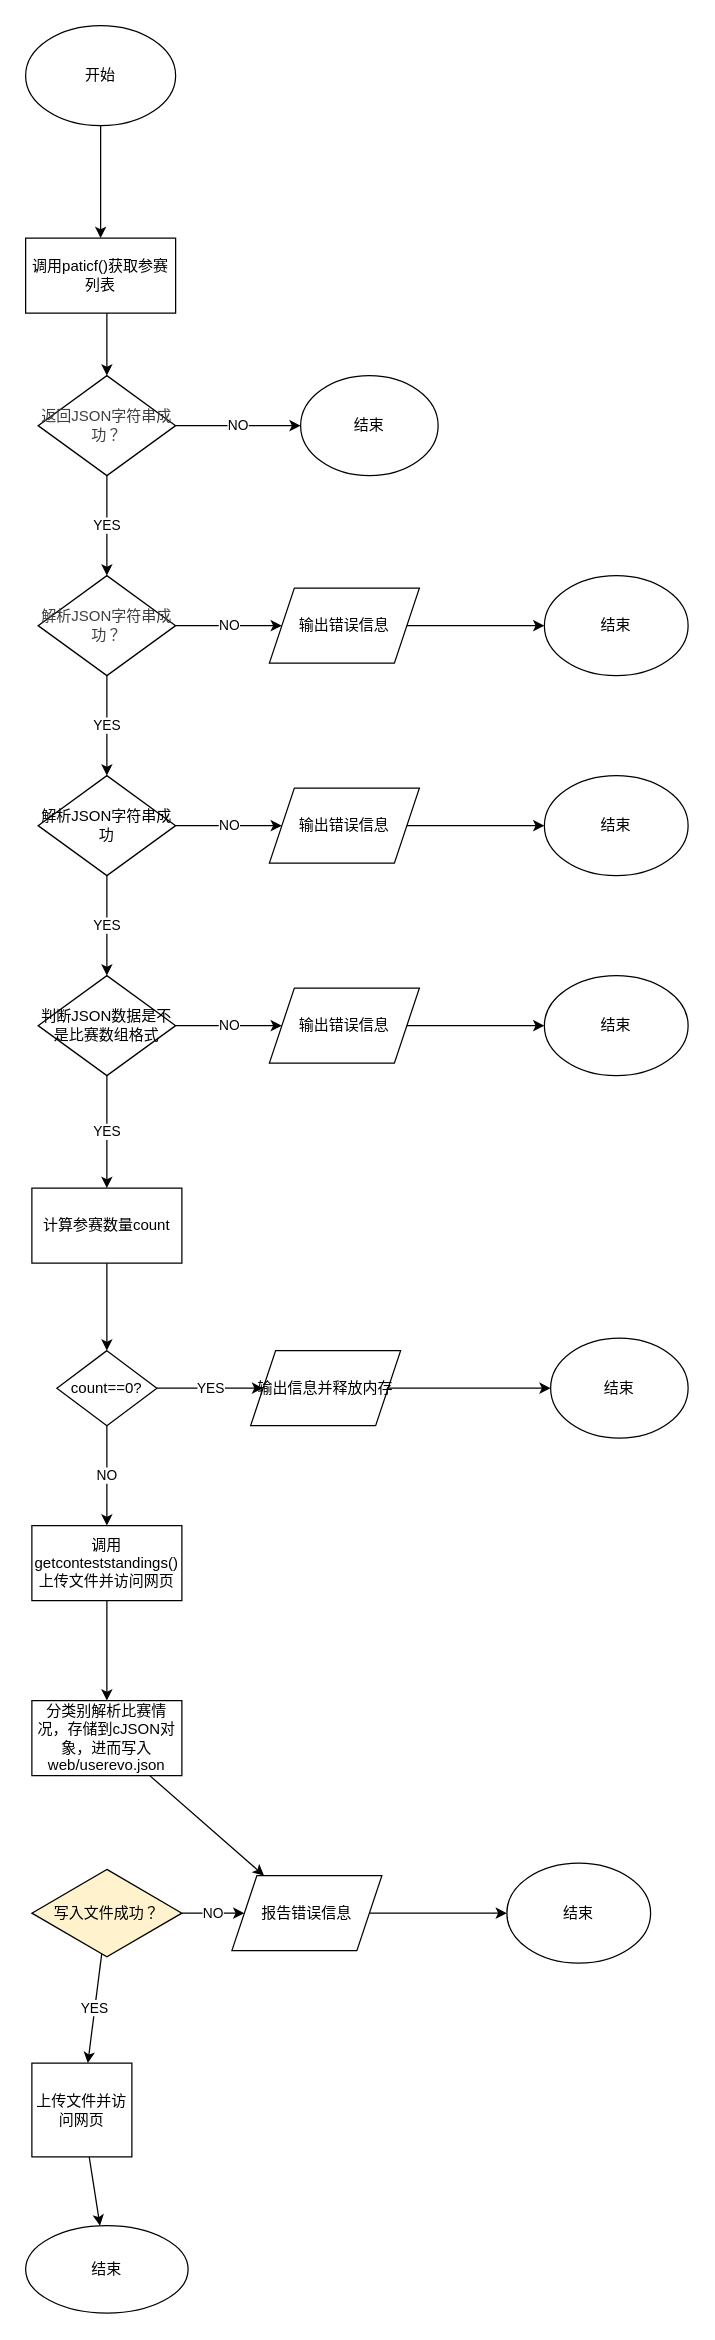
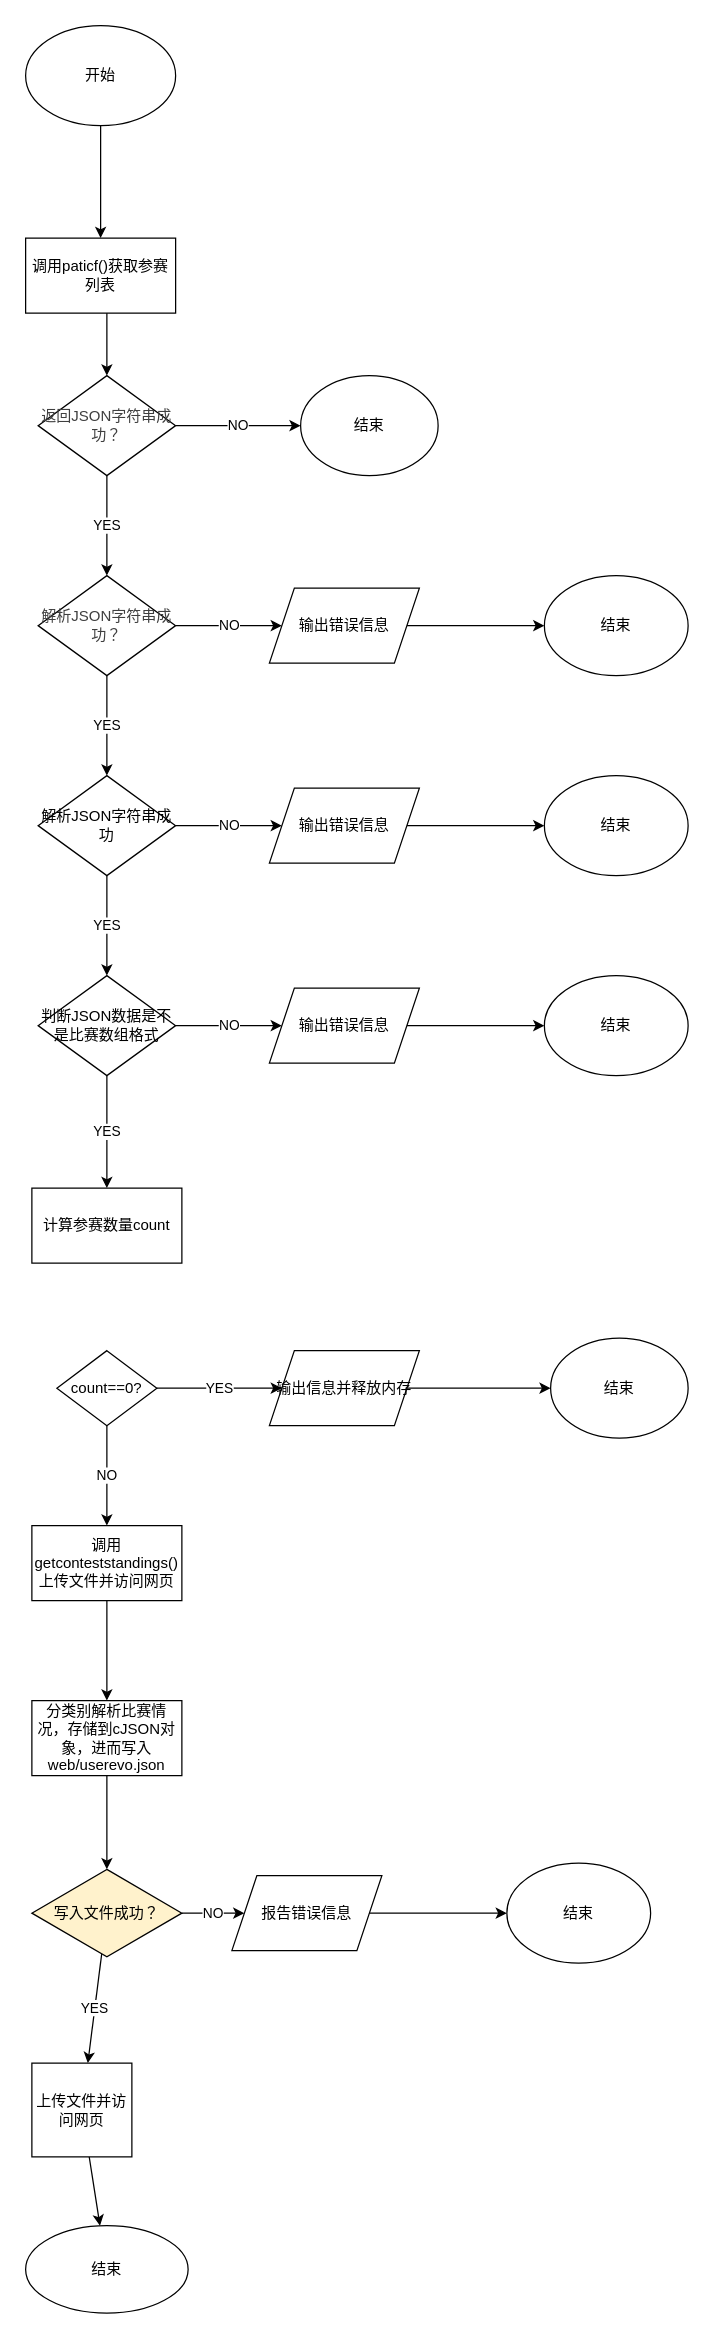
(107, 1302) -> none
(326, 1388) -> (344, 1388)
(204, 1823) -> (107, 1818)
